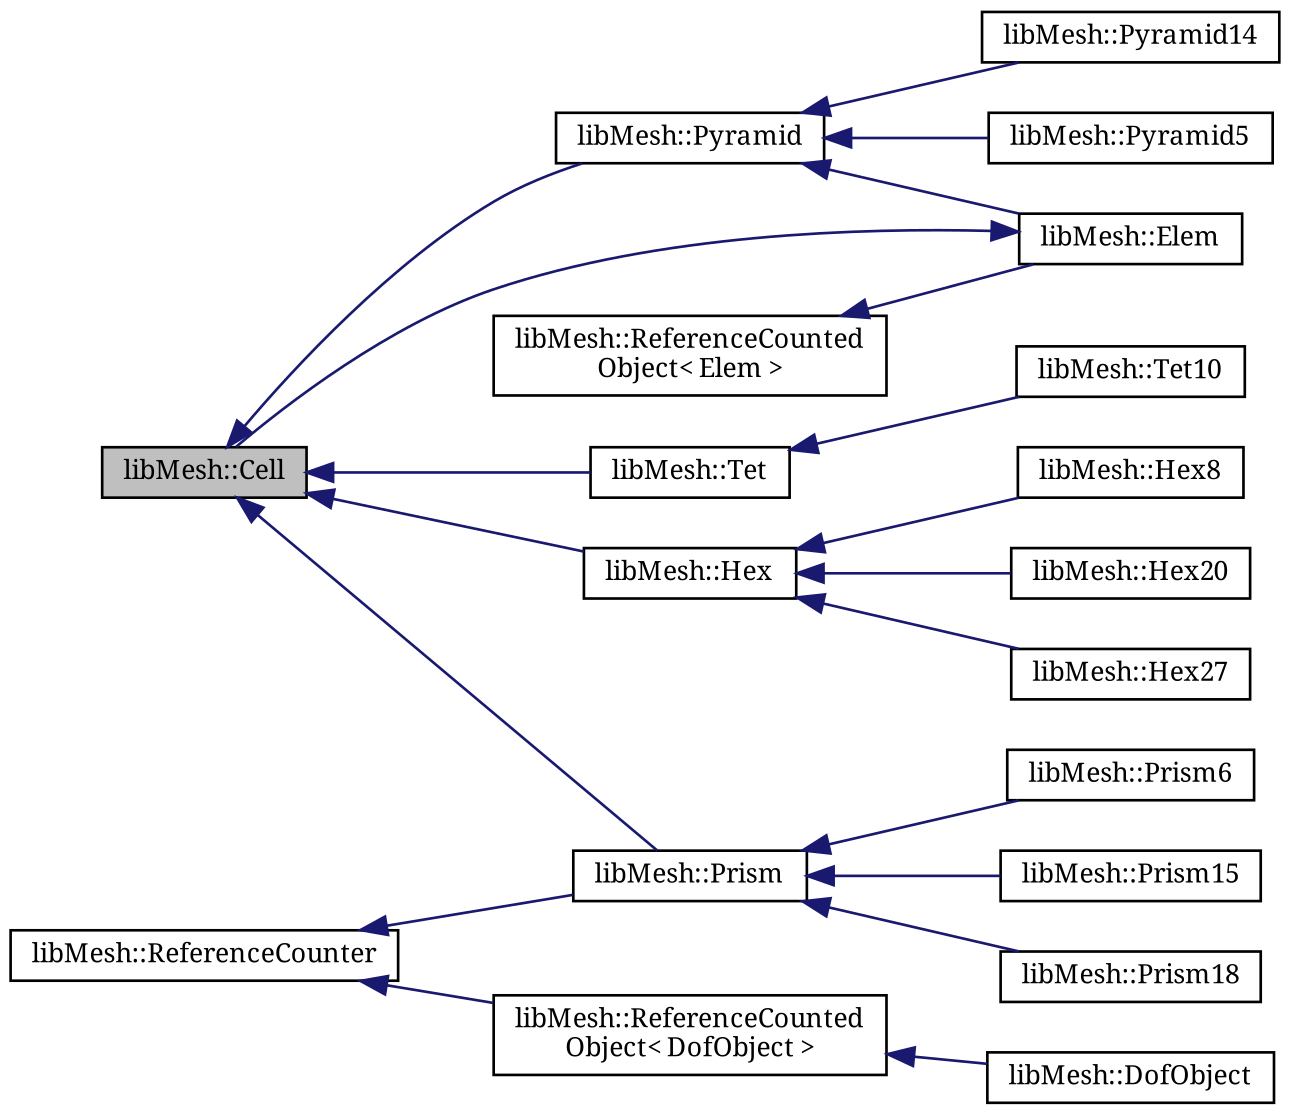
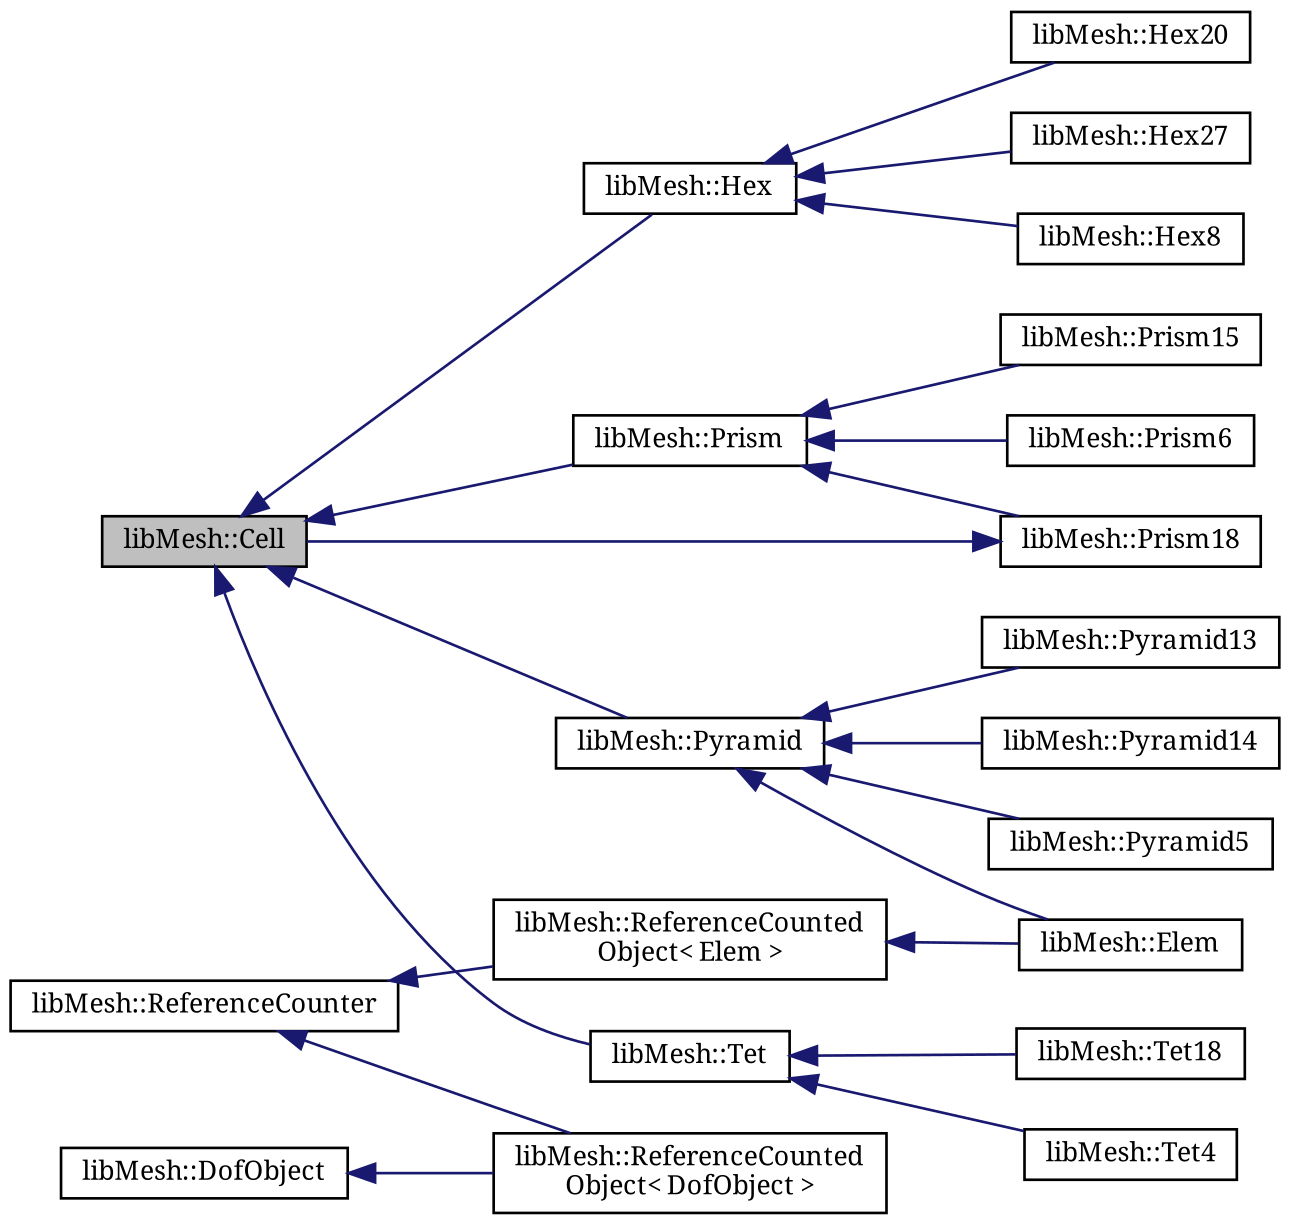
(590, 263) -> (640, 541)
(1131, 372) -> (1131, 1054)
none -> (1131, 642)
(480, 910) -> (435, 974)
(951, 1060) -> (435, 1173)
none -> (1131, 1155)
